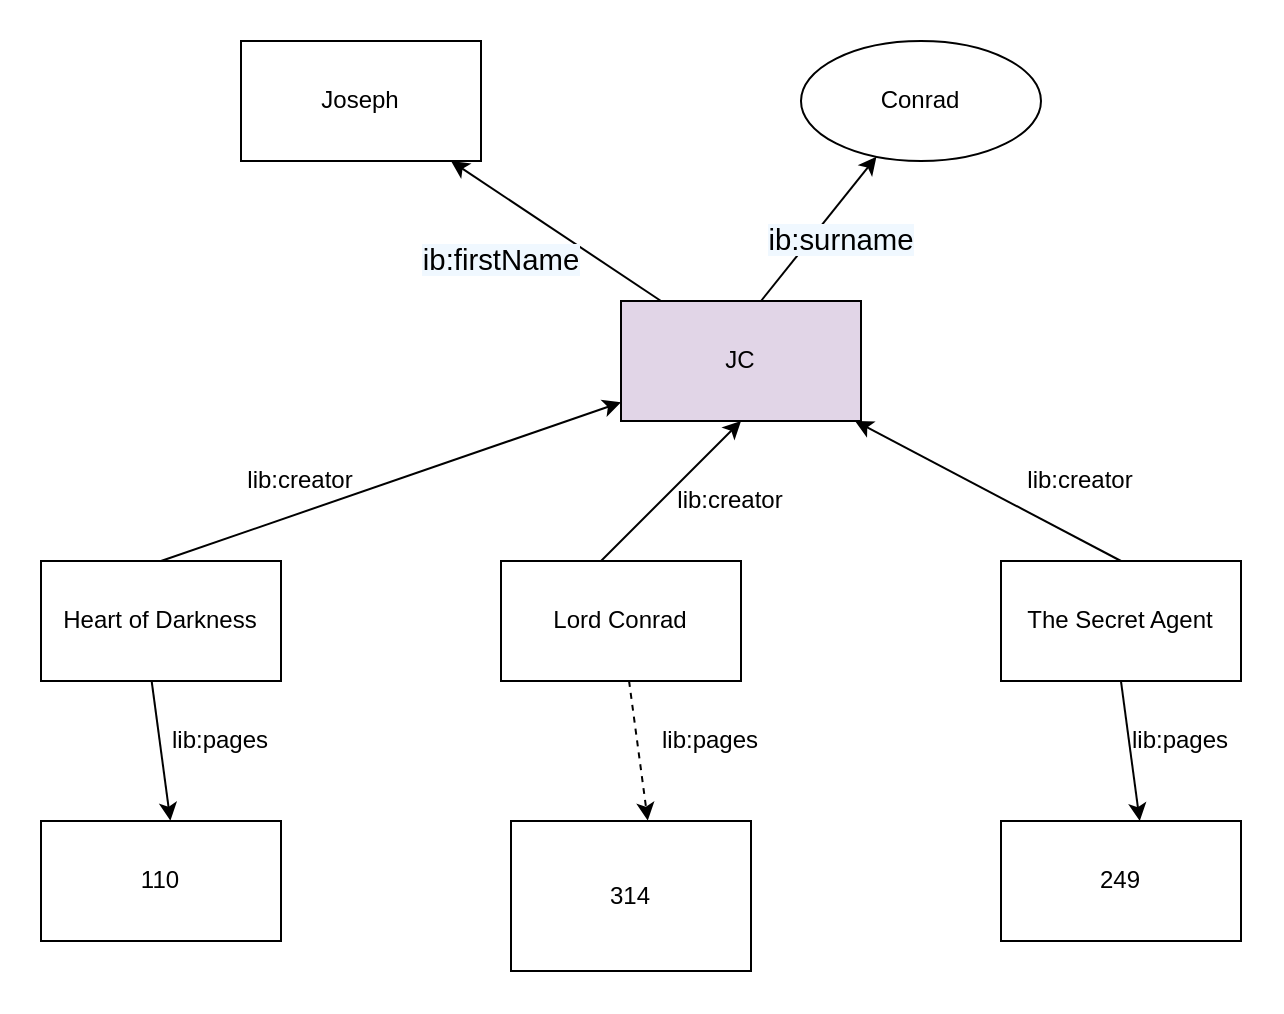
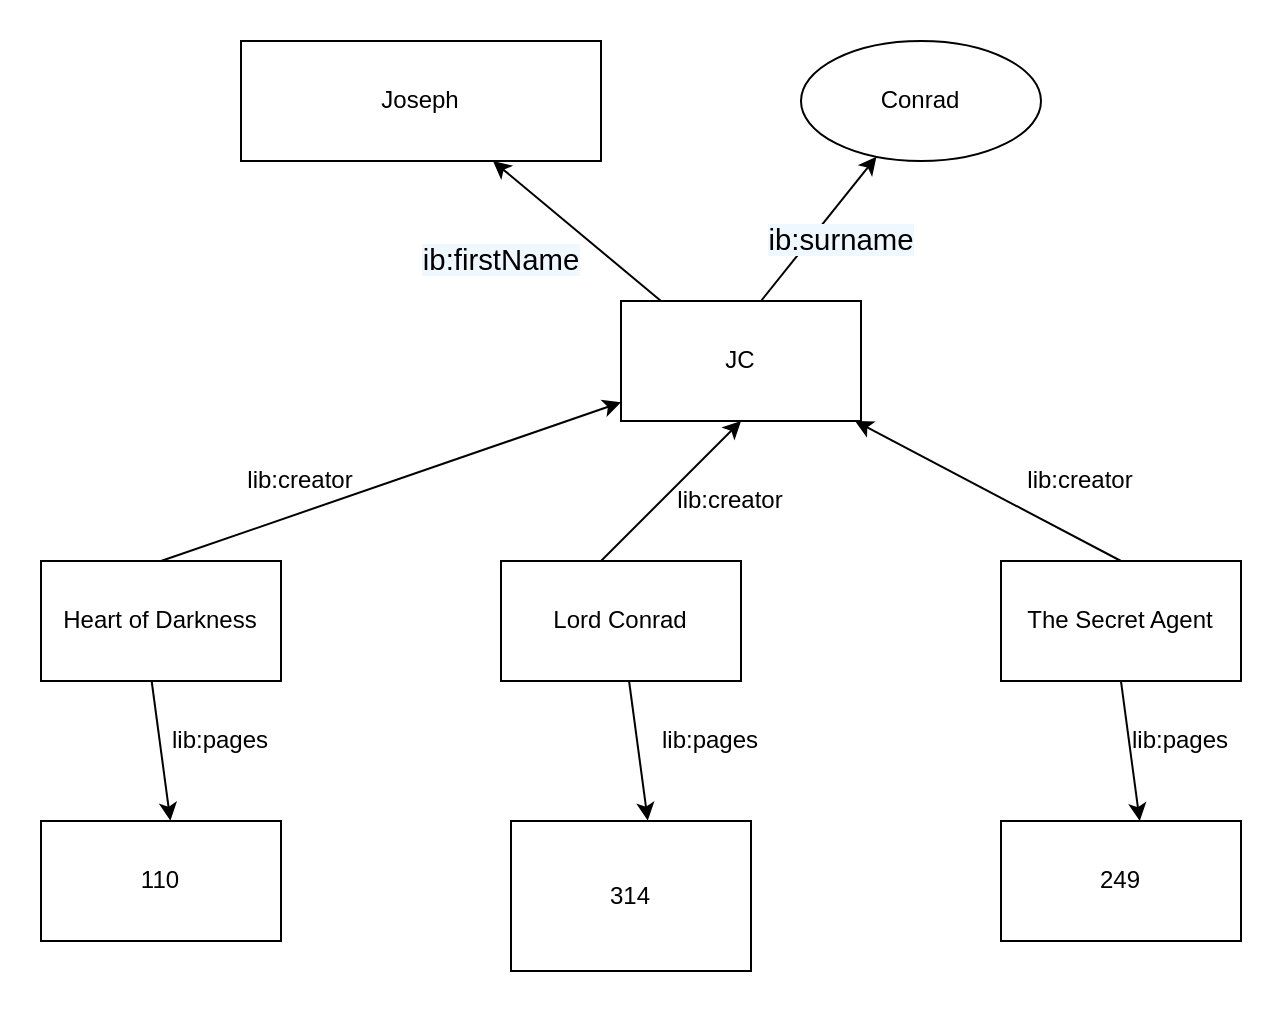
(361, 101) -> (421, 101)
(741, 361) -> (741, 361)
(638, 746) -> (638, 746)
